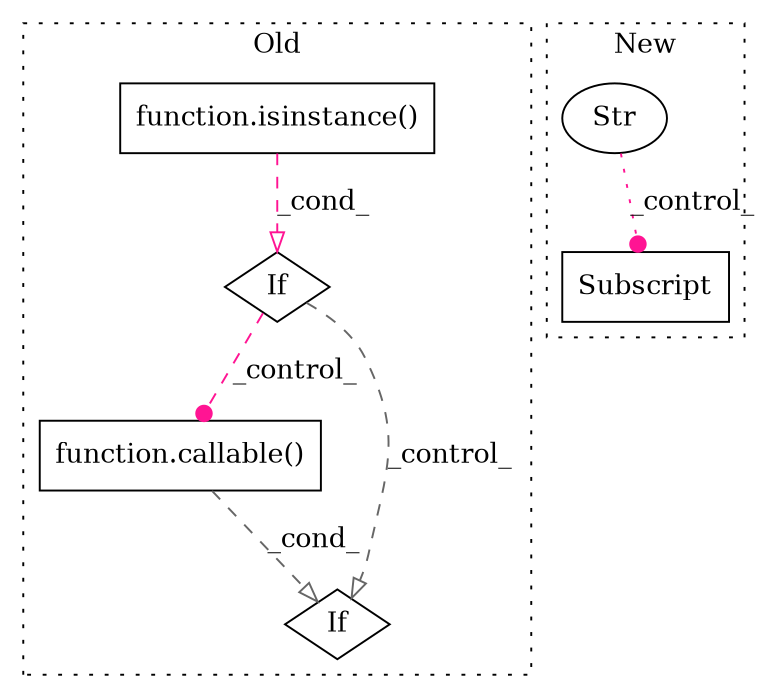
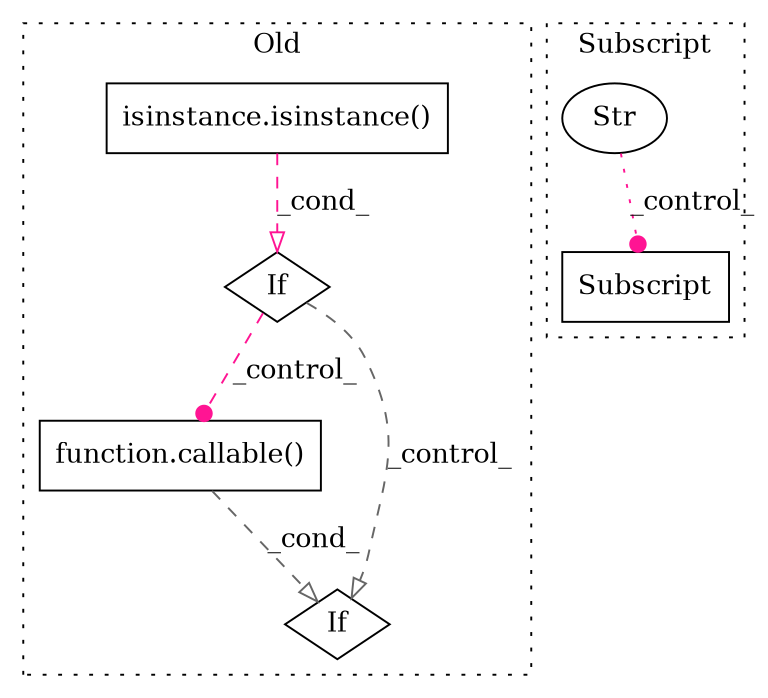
(646, 46) -> (646, 46)
(277, 118) -> (277, 118)
